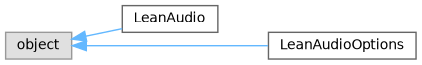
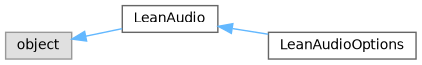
(177, 46) -> (250, 31)
